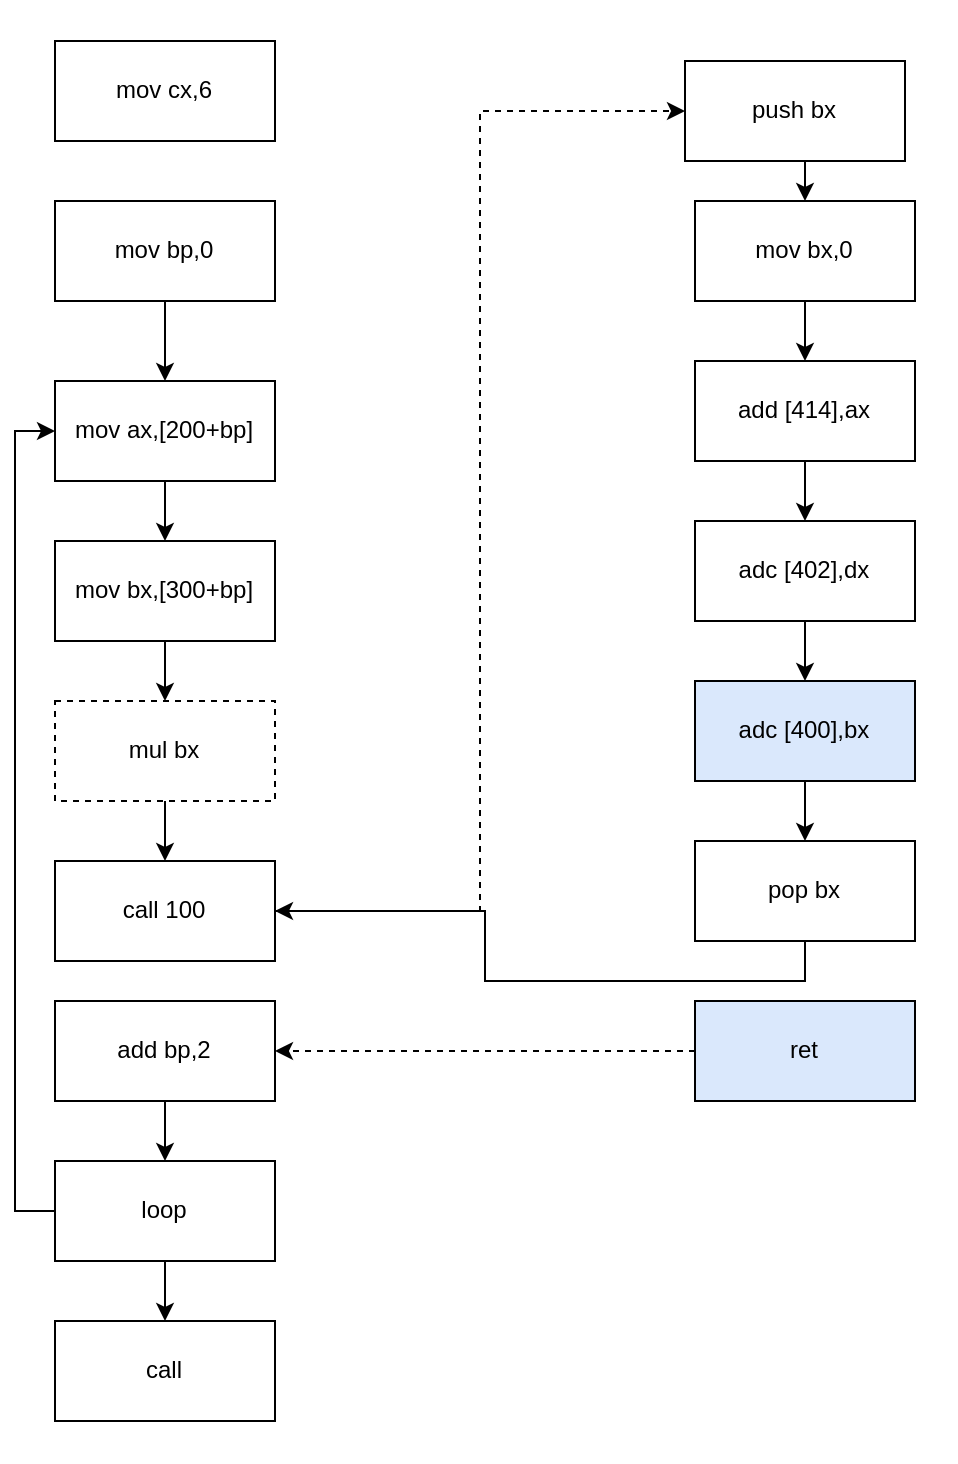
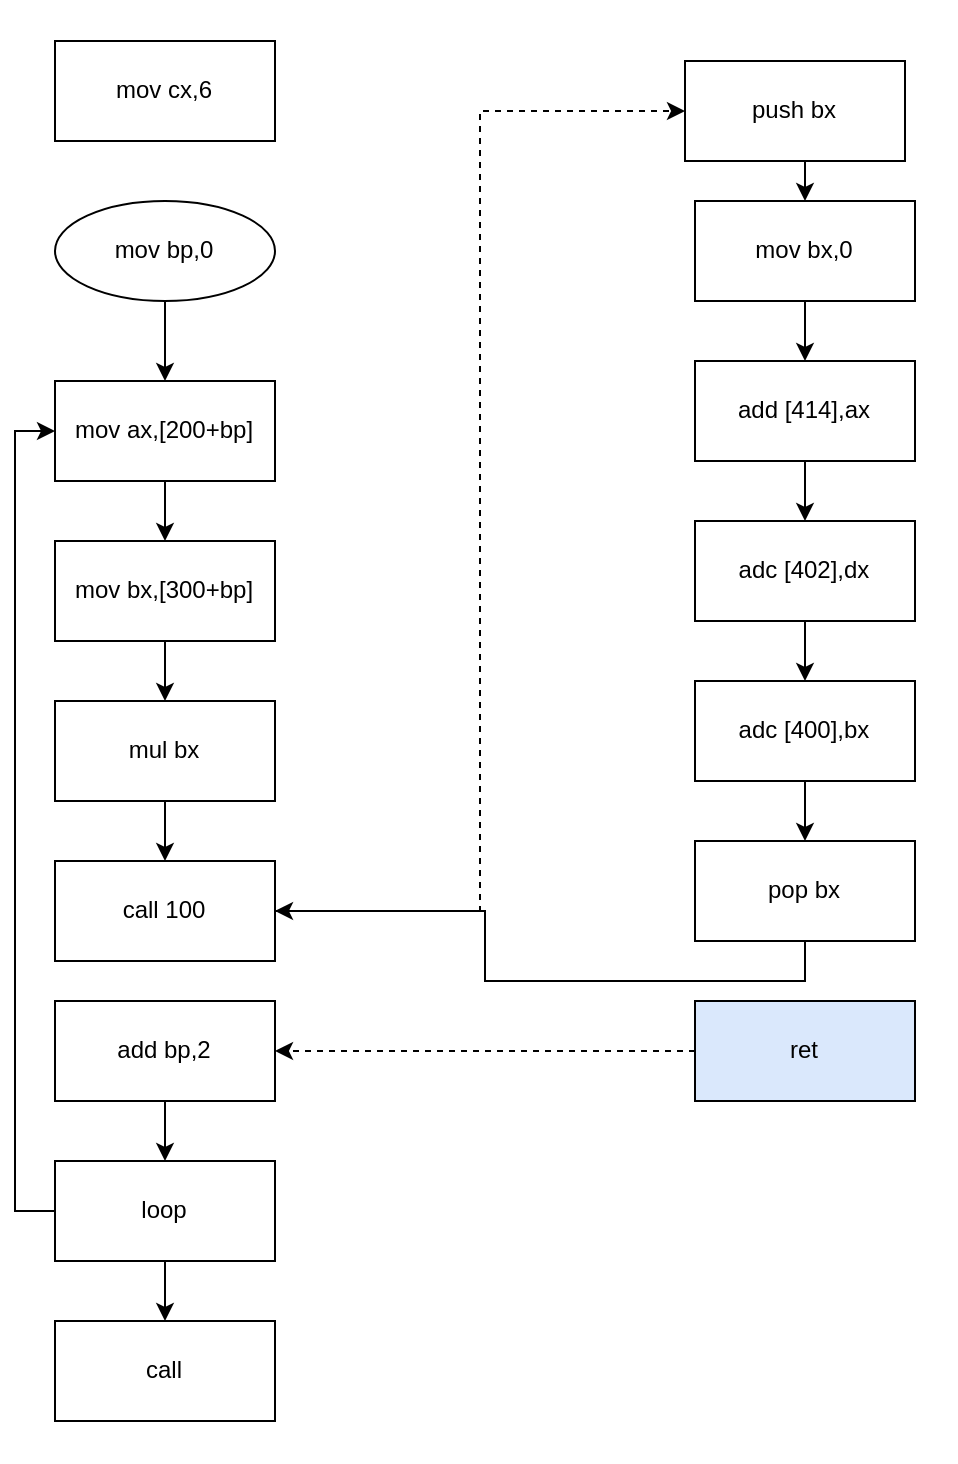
(165, 251) -> (165, 251)
(805, 731) -> (805, 731)
(165, 751) -> (165, 751)
